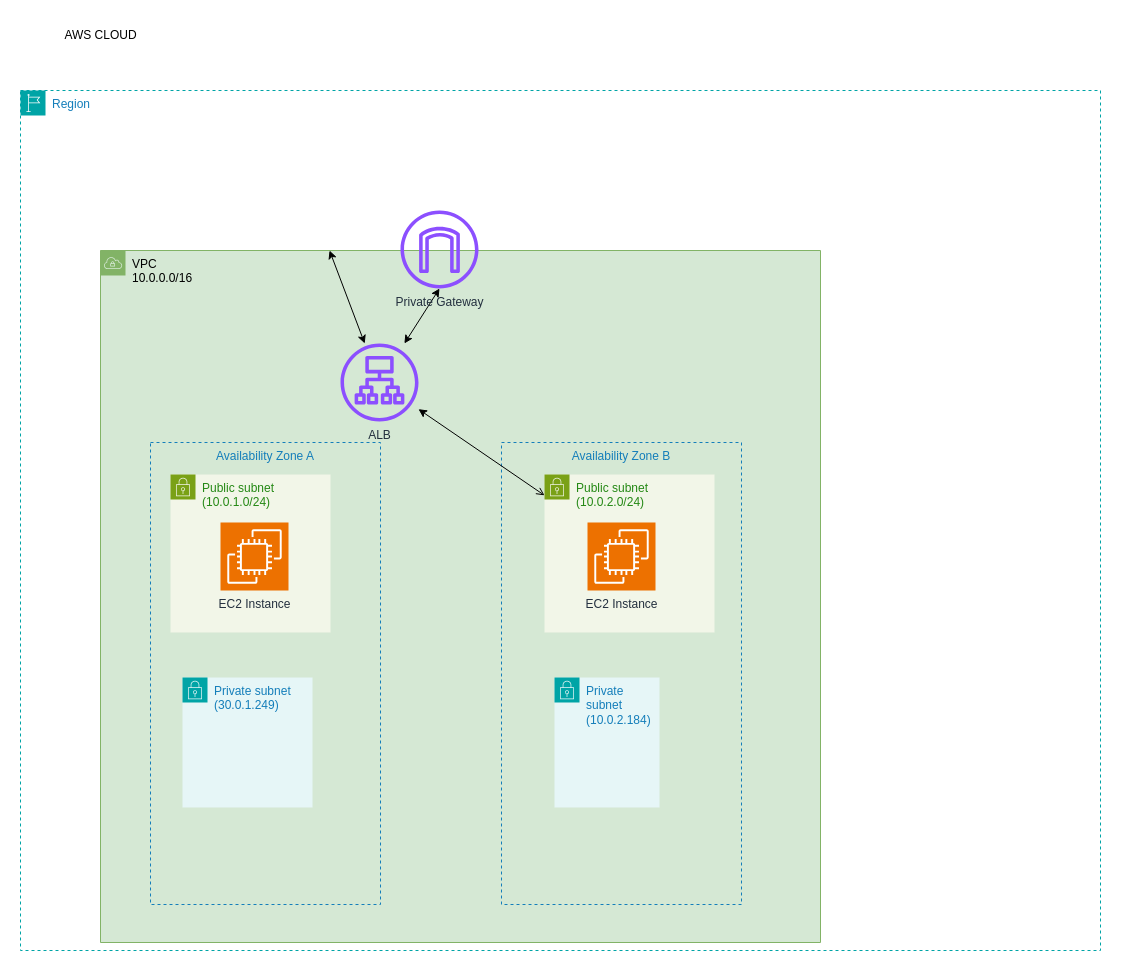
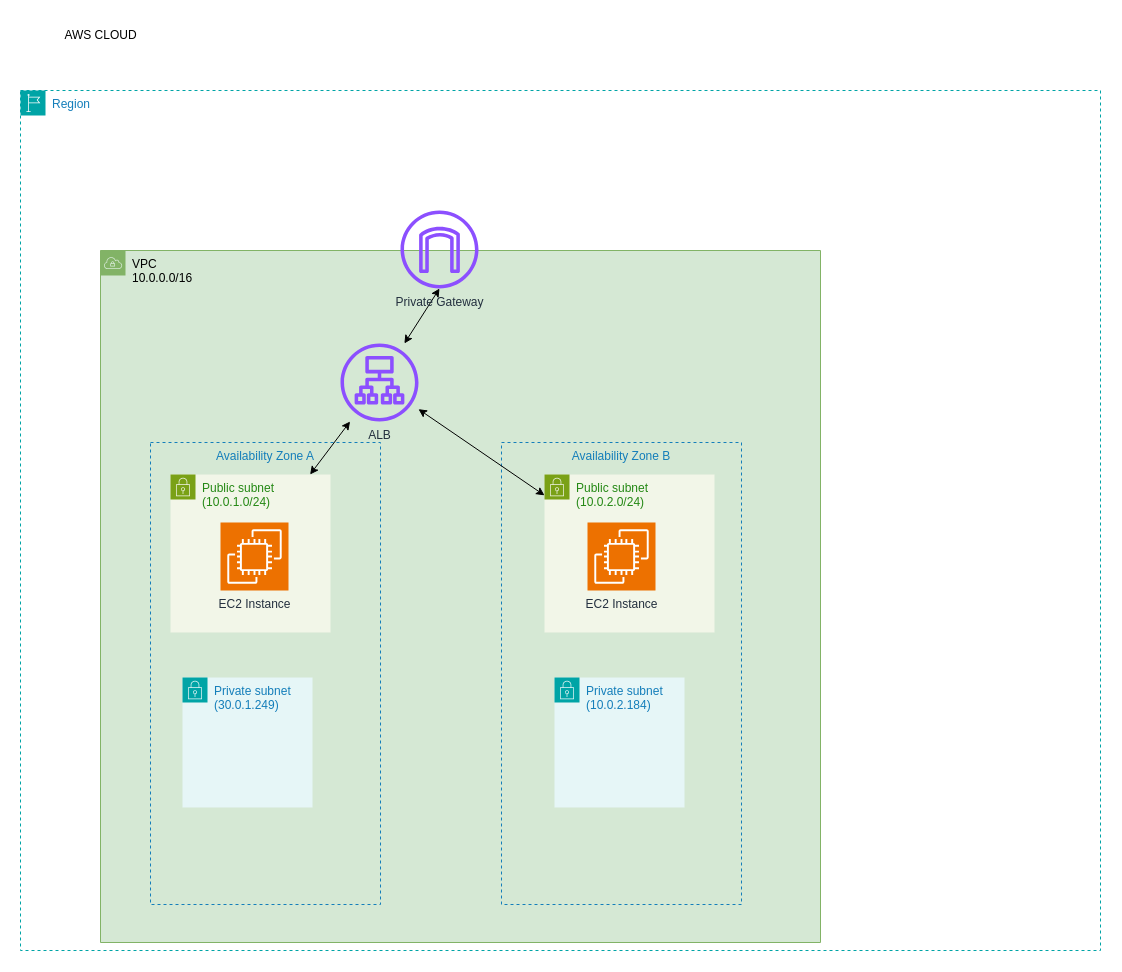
(347, 297) -> (330, 448)
(539, 492) -> (538, 491)
(607, 743) -> (620, 743)
